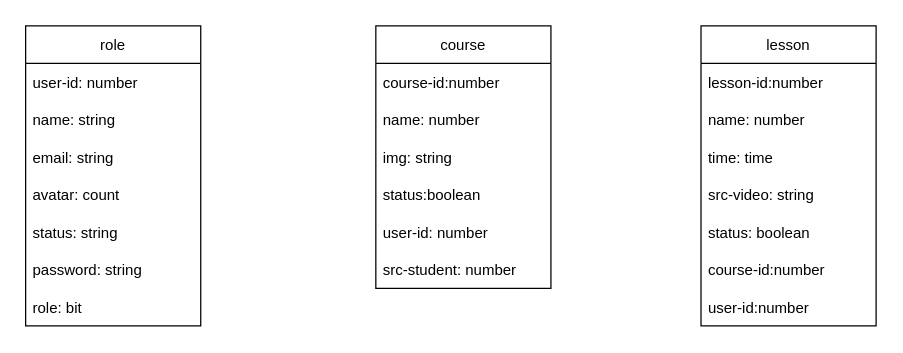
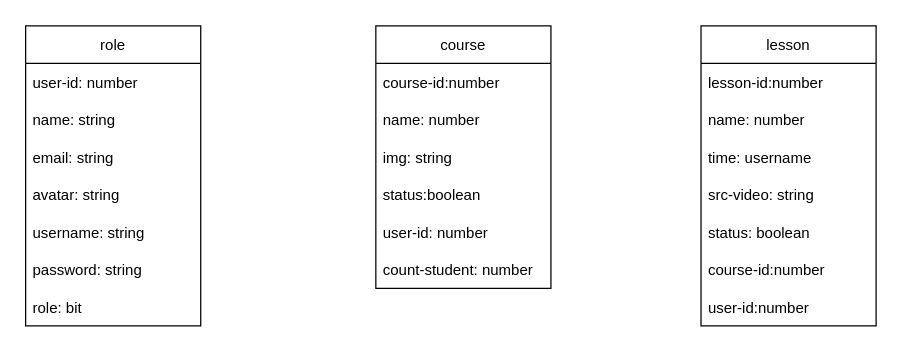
(742, 158) -> (760, 158)
(83, 195) -> (85, 195)
(85, 233) -> (94, 233)
(458, 270) -> (467, 270)
